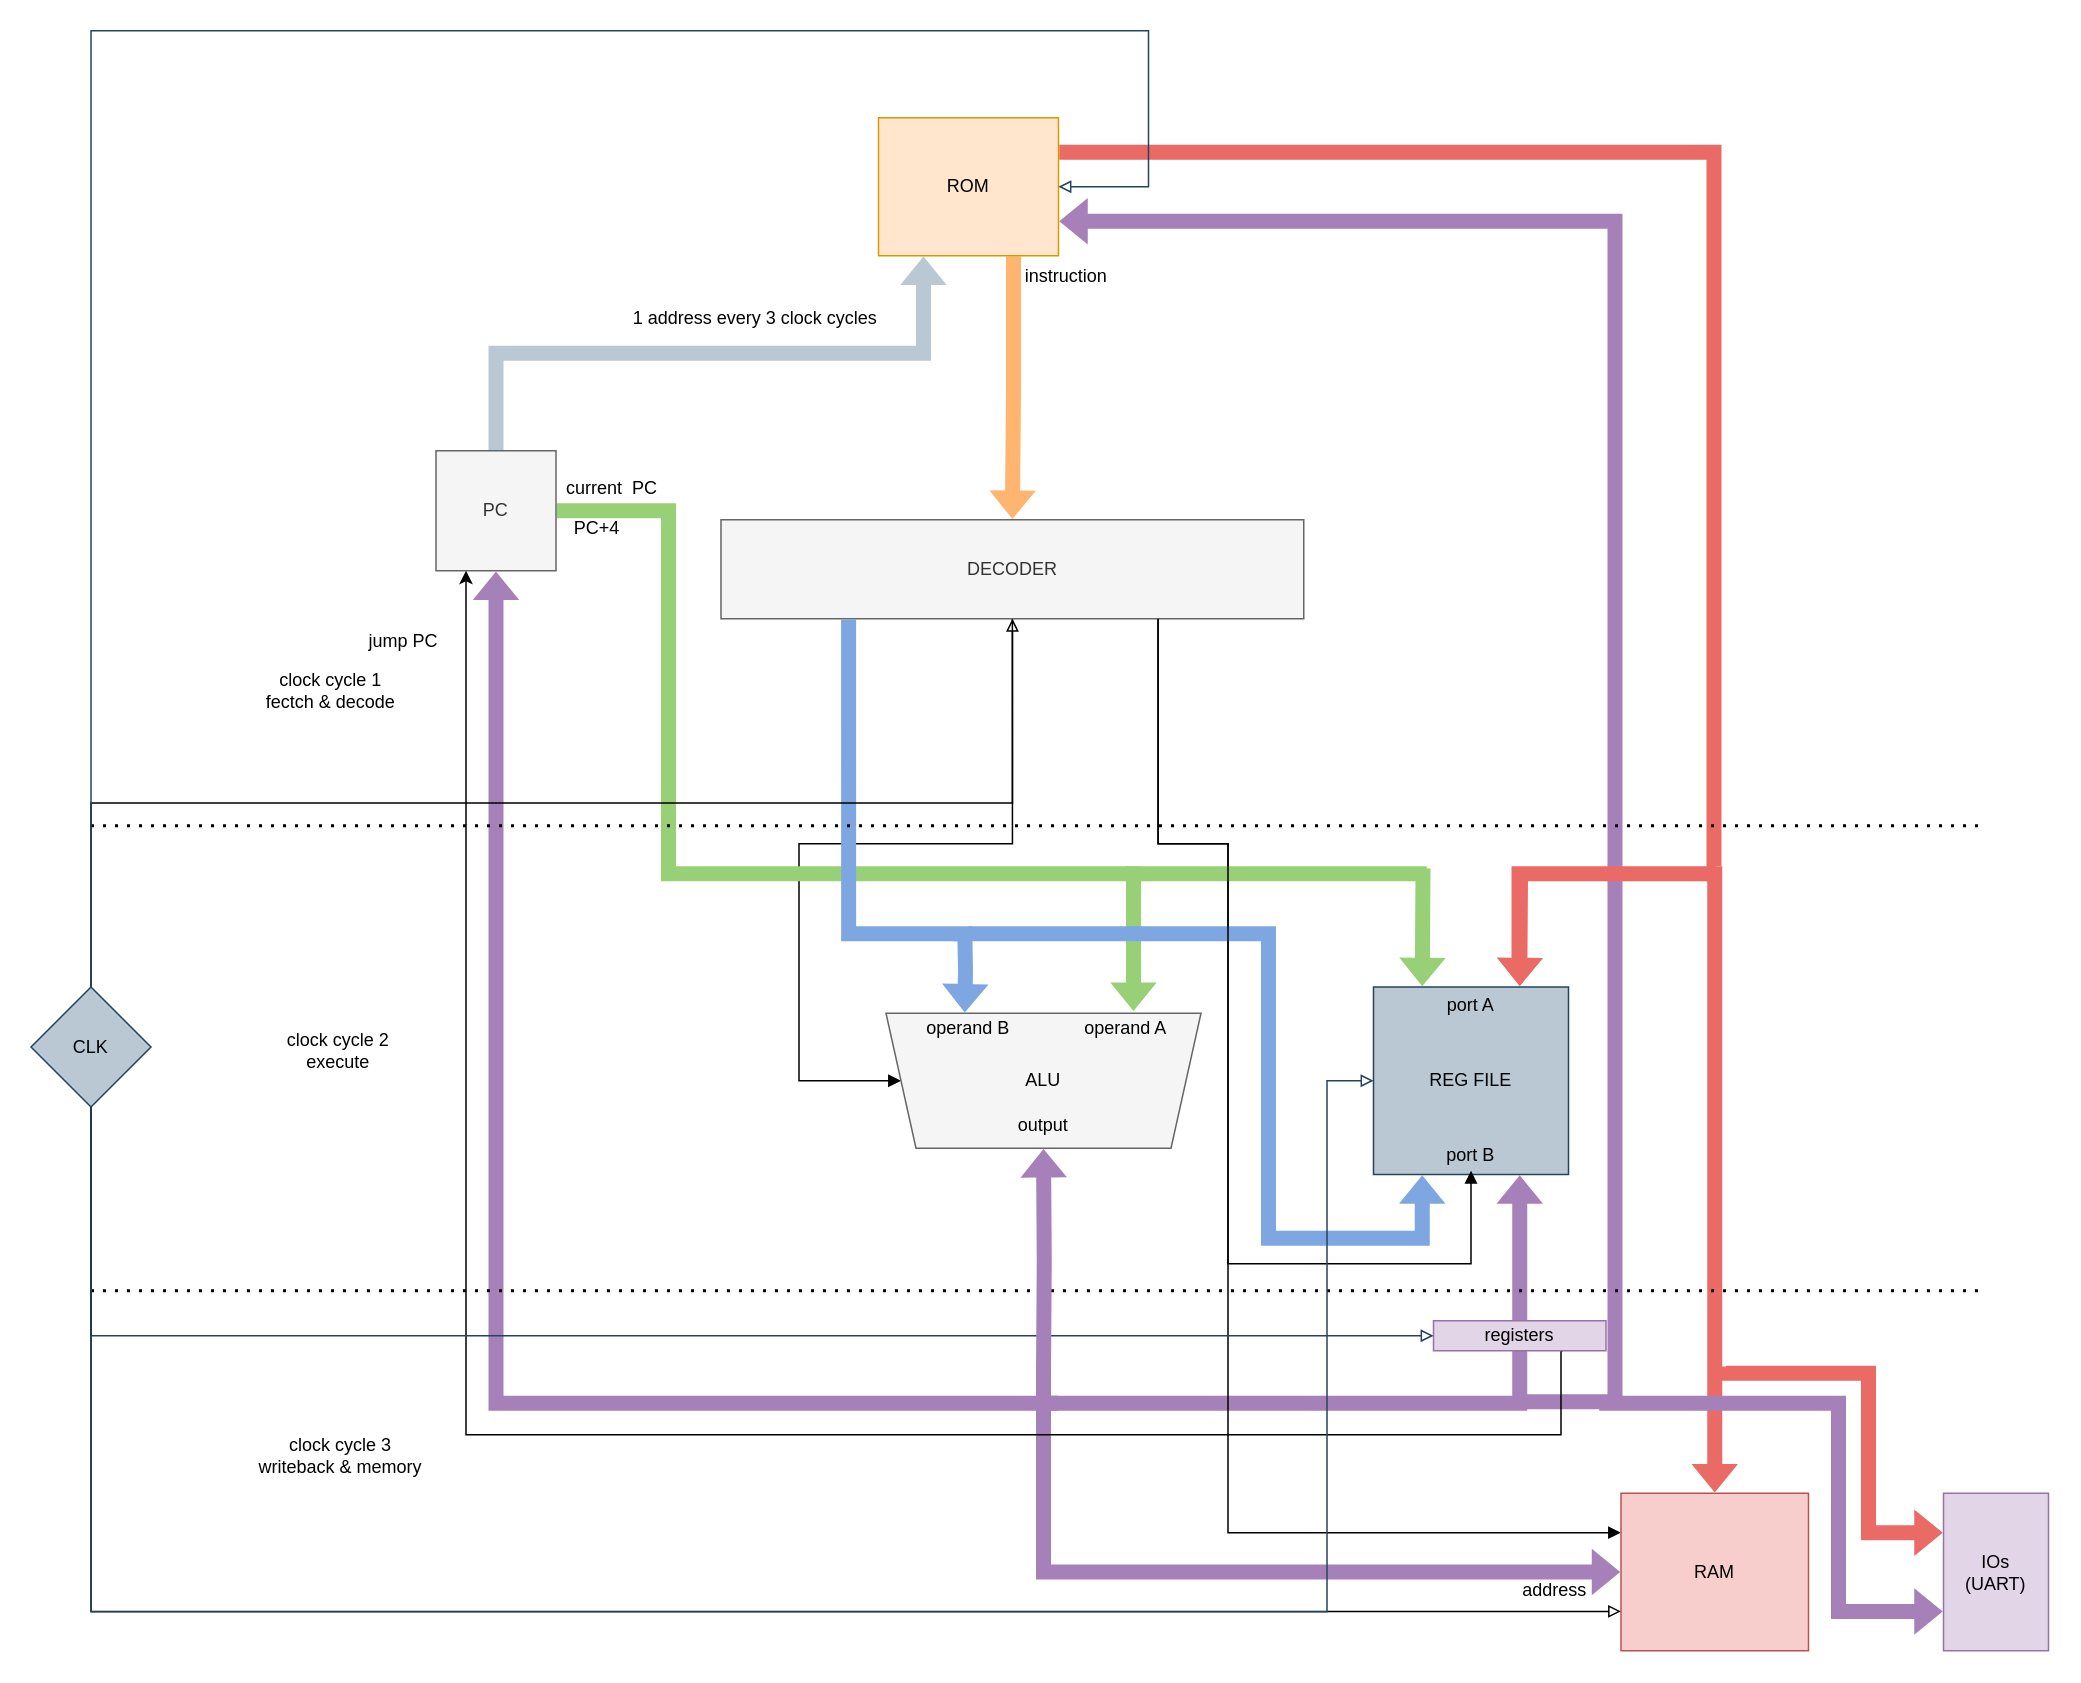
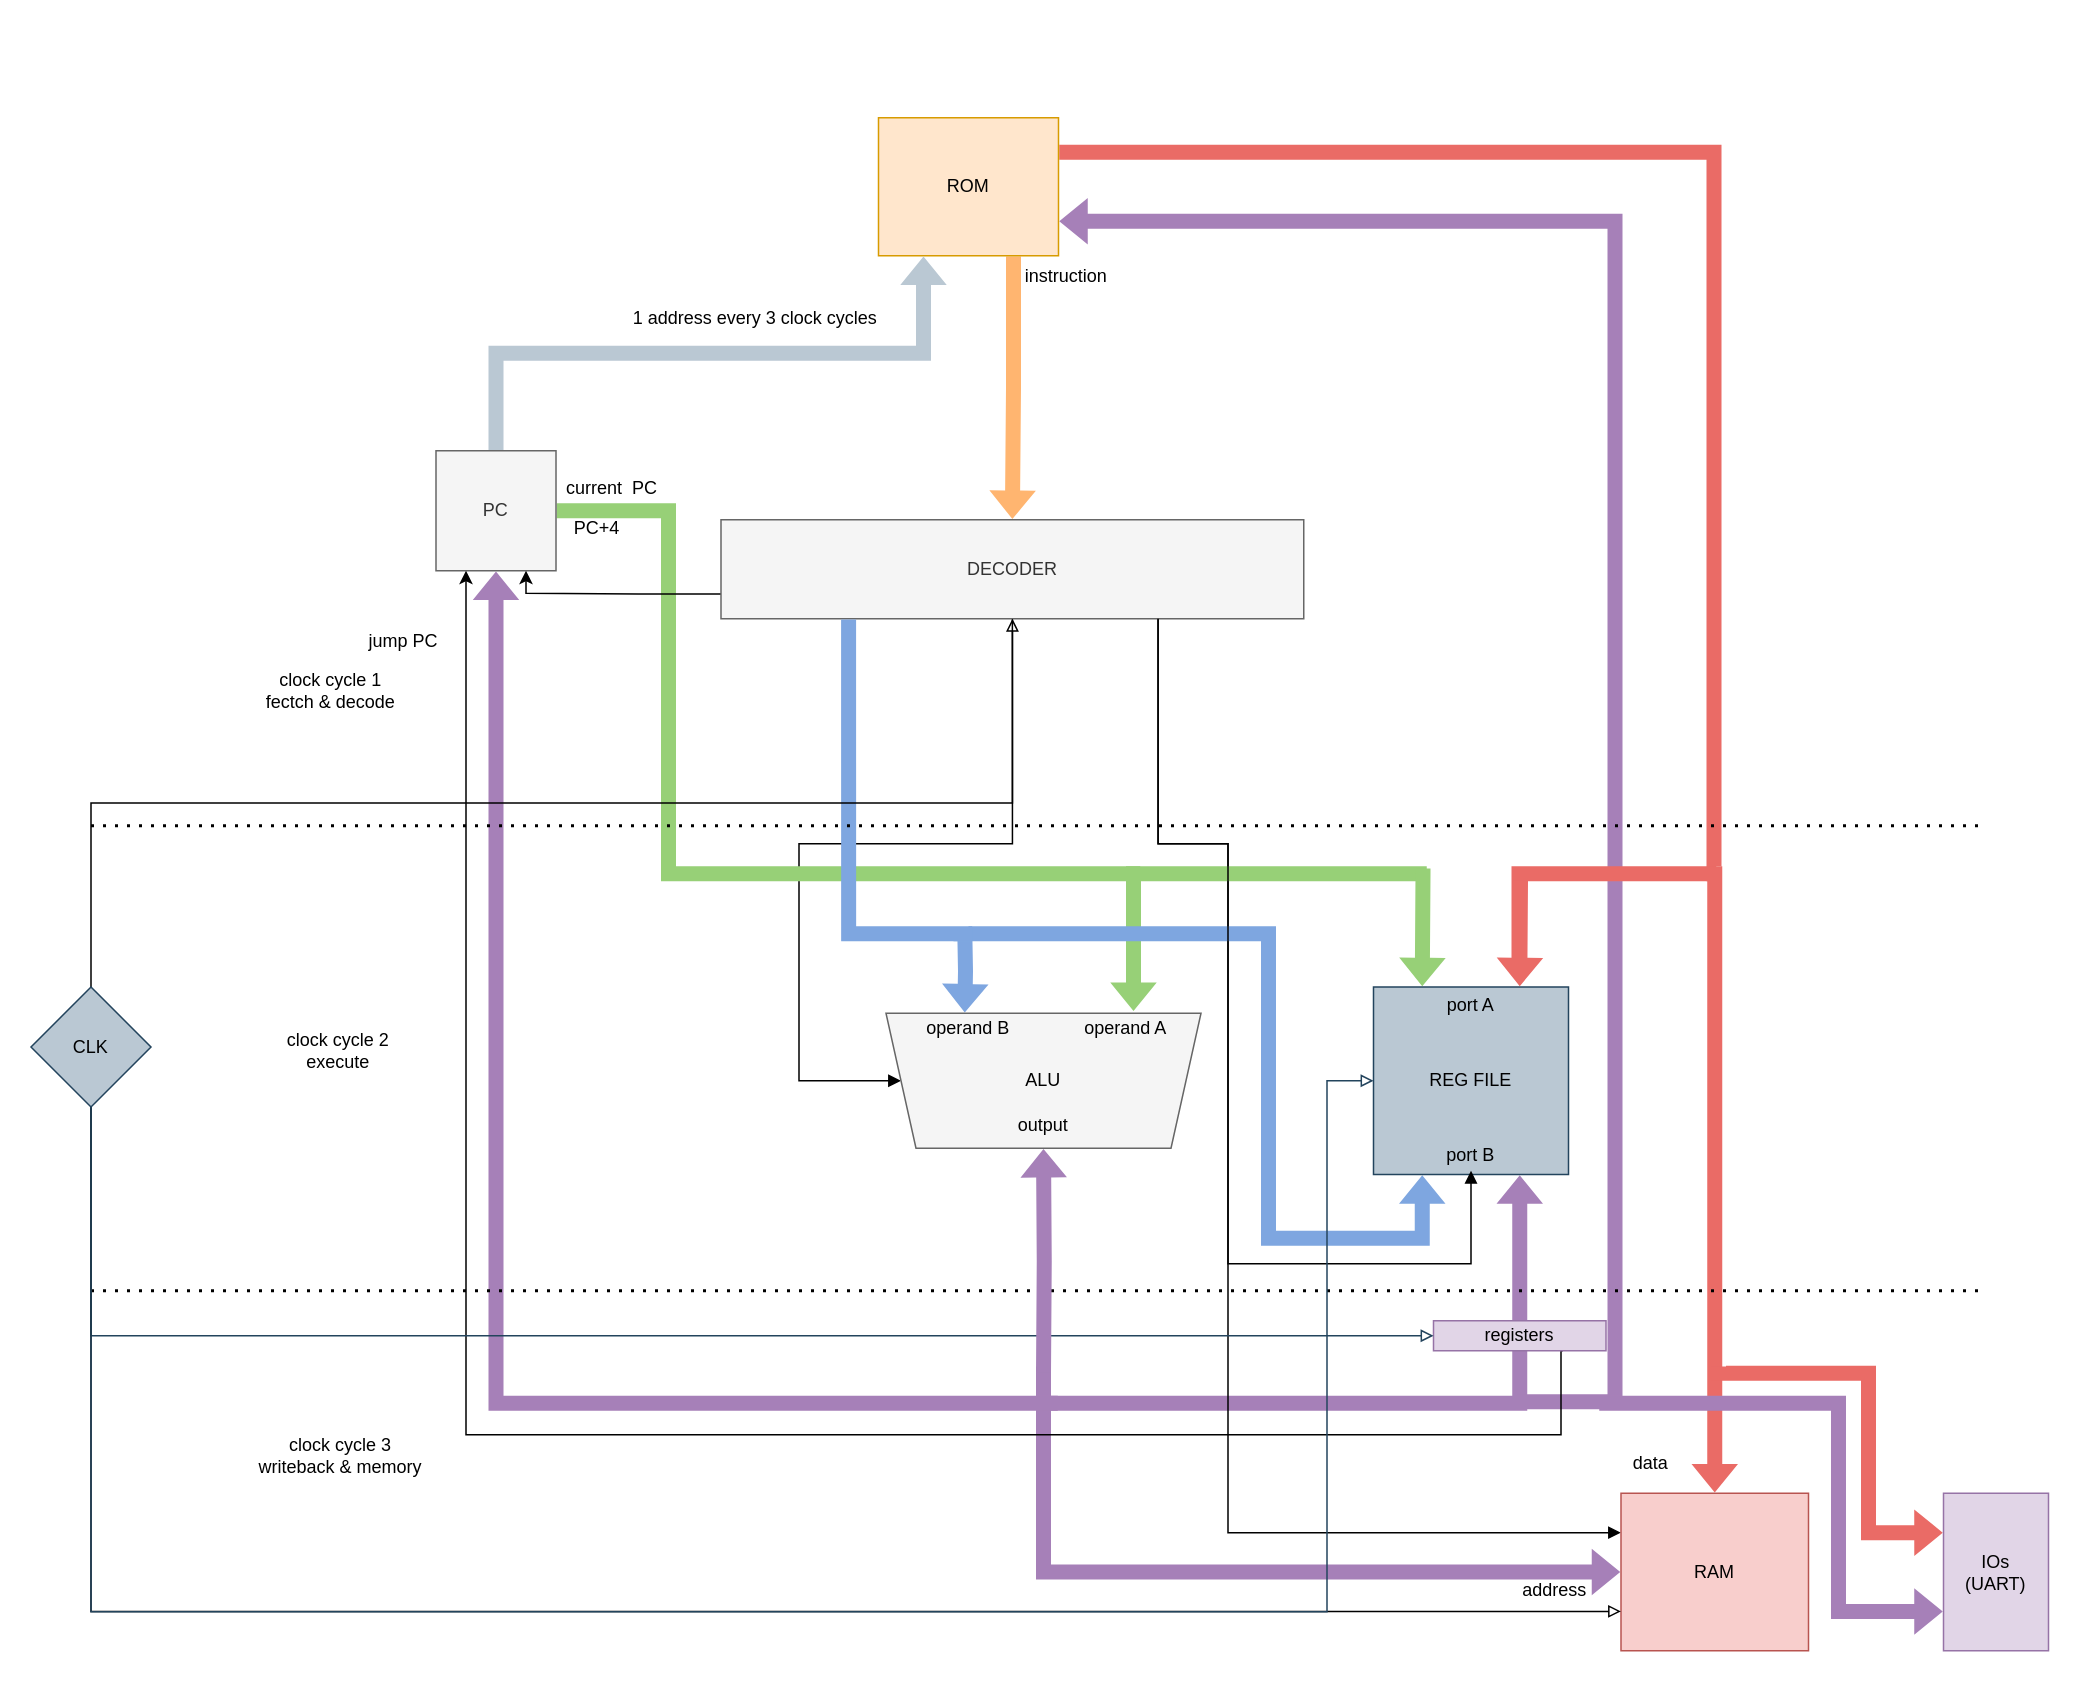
(351, 31) -> none
none -> (617, 594)
none -> (1651, 1463)
